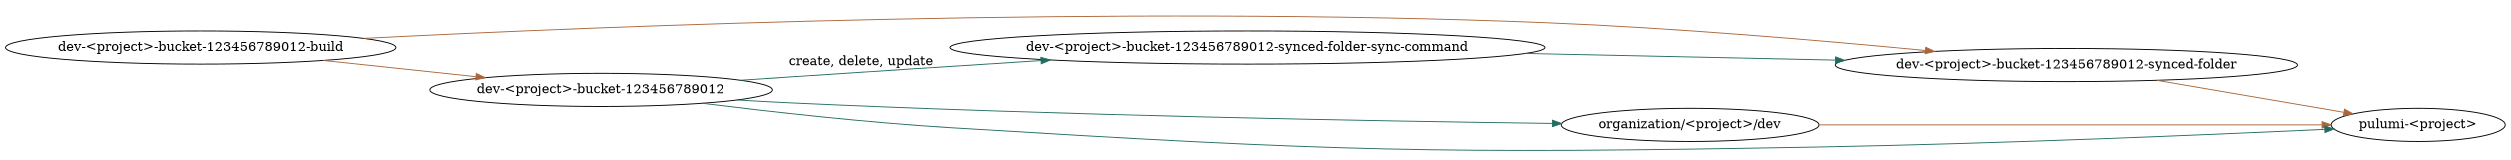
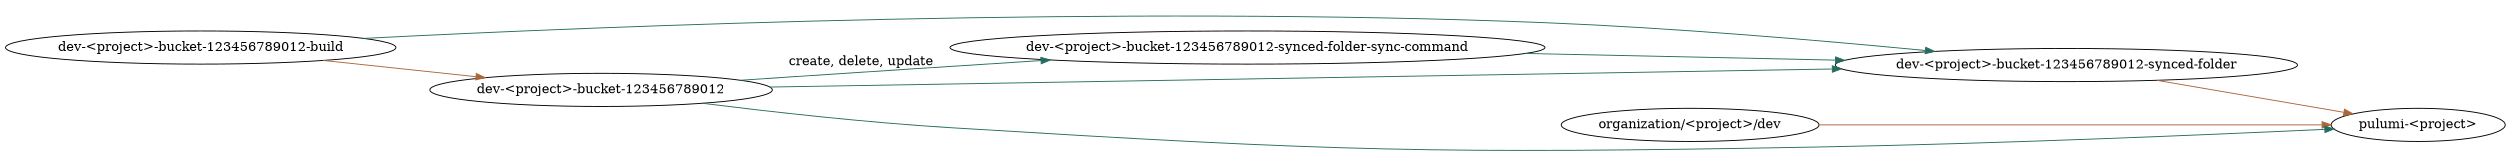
(1145, 16) -> (1145, 16)
(1145, 115) -> (1301, 78)
